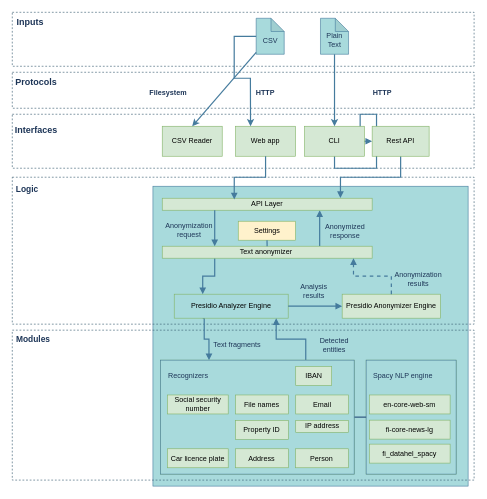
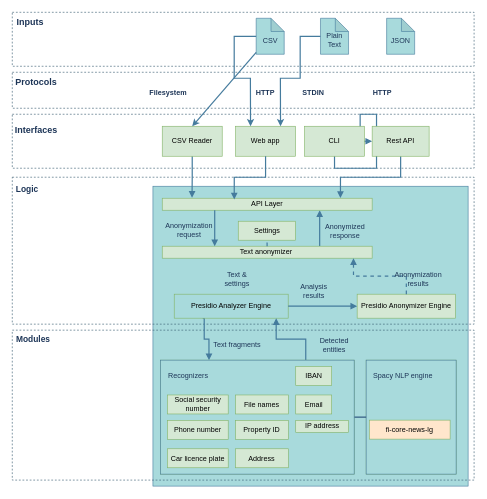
none -> (401, 36)
none -> (300, 78)
(335, 87) -> none
none -> (314, 93)
none -> (192, 173)
(267, 231) -> (267, 231)
(267, 242) -> (267, 242)
(213, 276) -> none
none -> (237, 279)
(391, 306) -> (406, 306)
(322, 405) -> (314, 405)
(410, 405) -> none
none -> (198, 430)
(410, 430) -> (410, 430)
(410, 454) -> none
(322, 458) -> none
